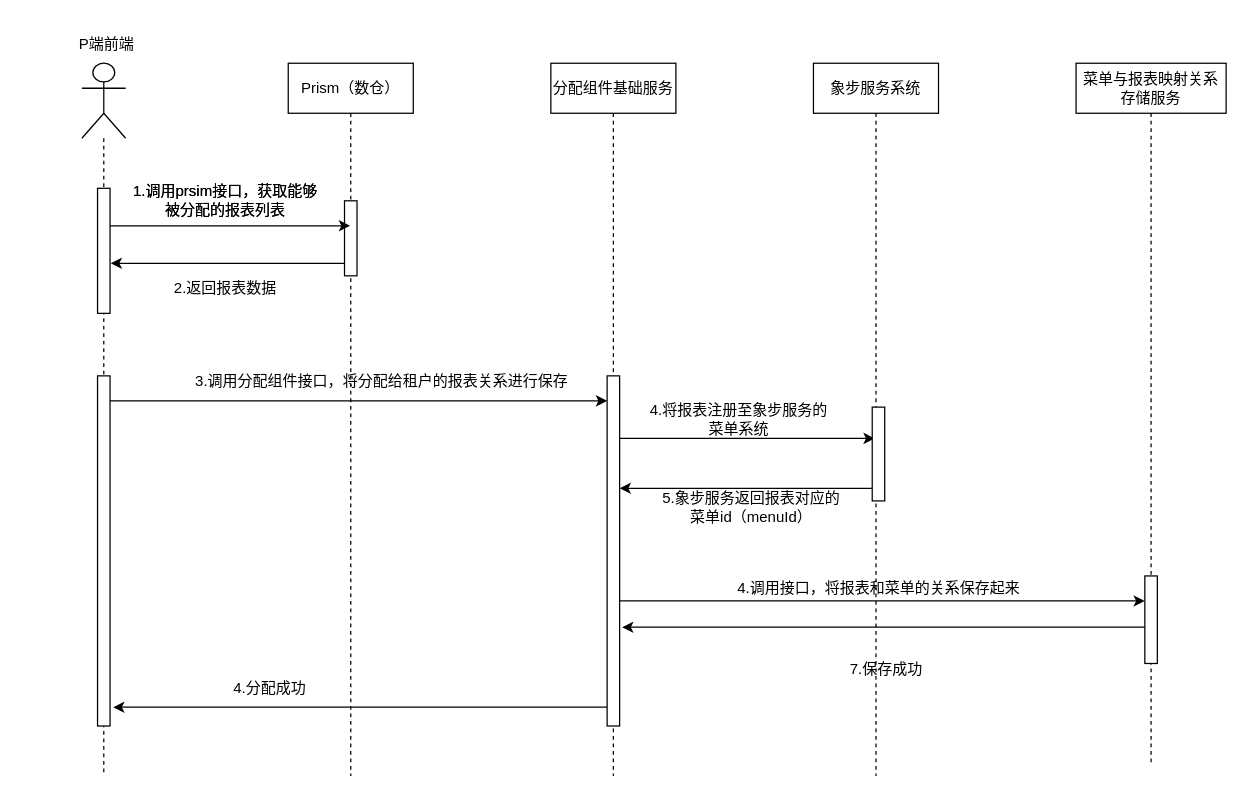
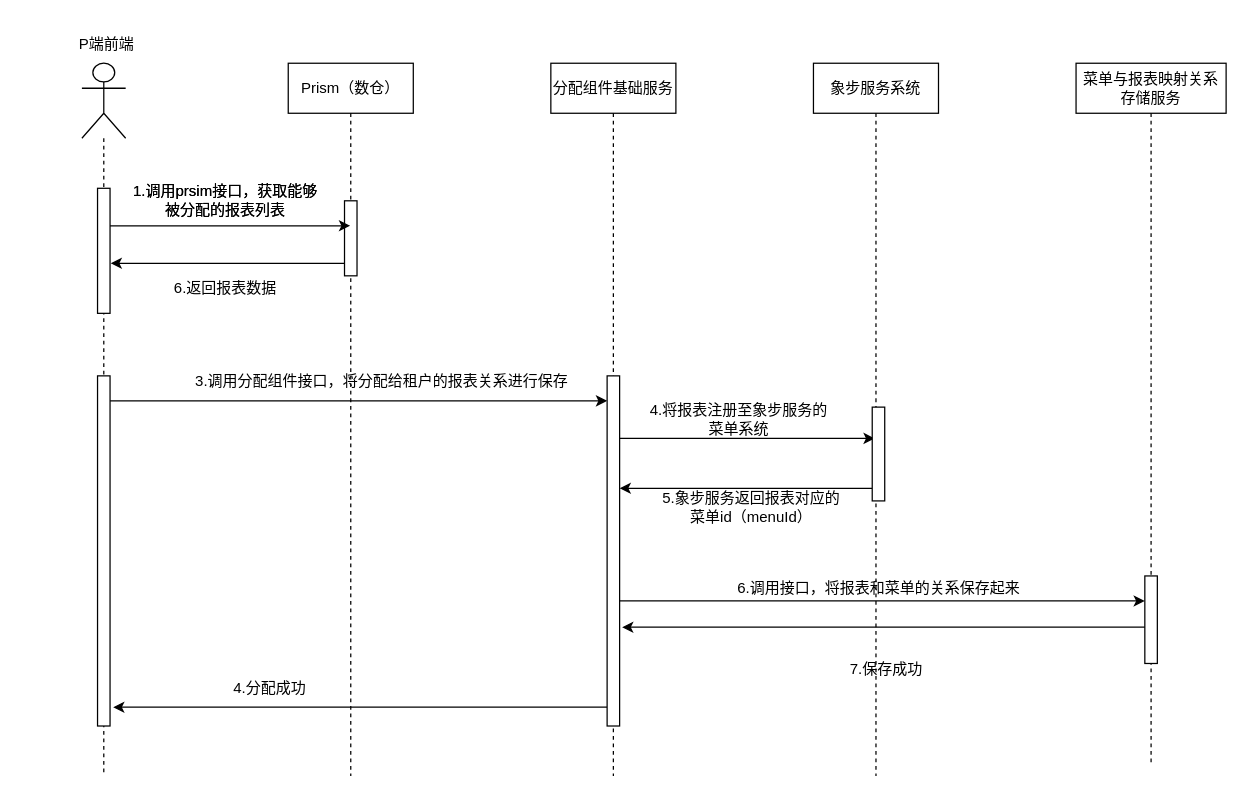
(226, 288) -> (226, 288)
(879, 588) -> (879, 588)
